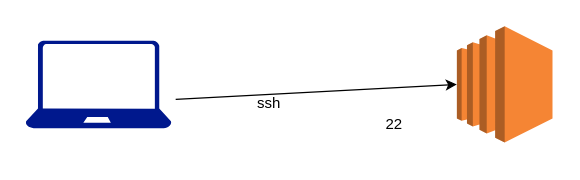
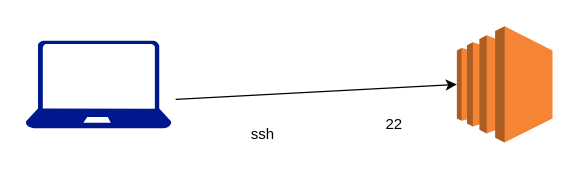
(269, 103) -> (263, 134)
